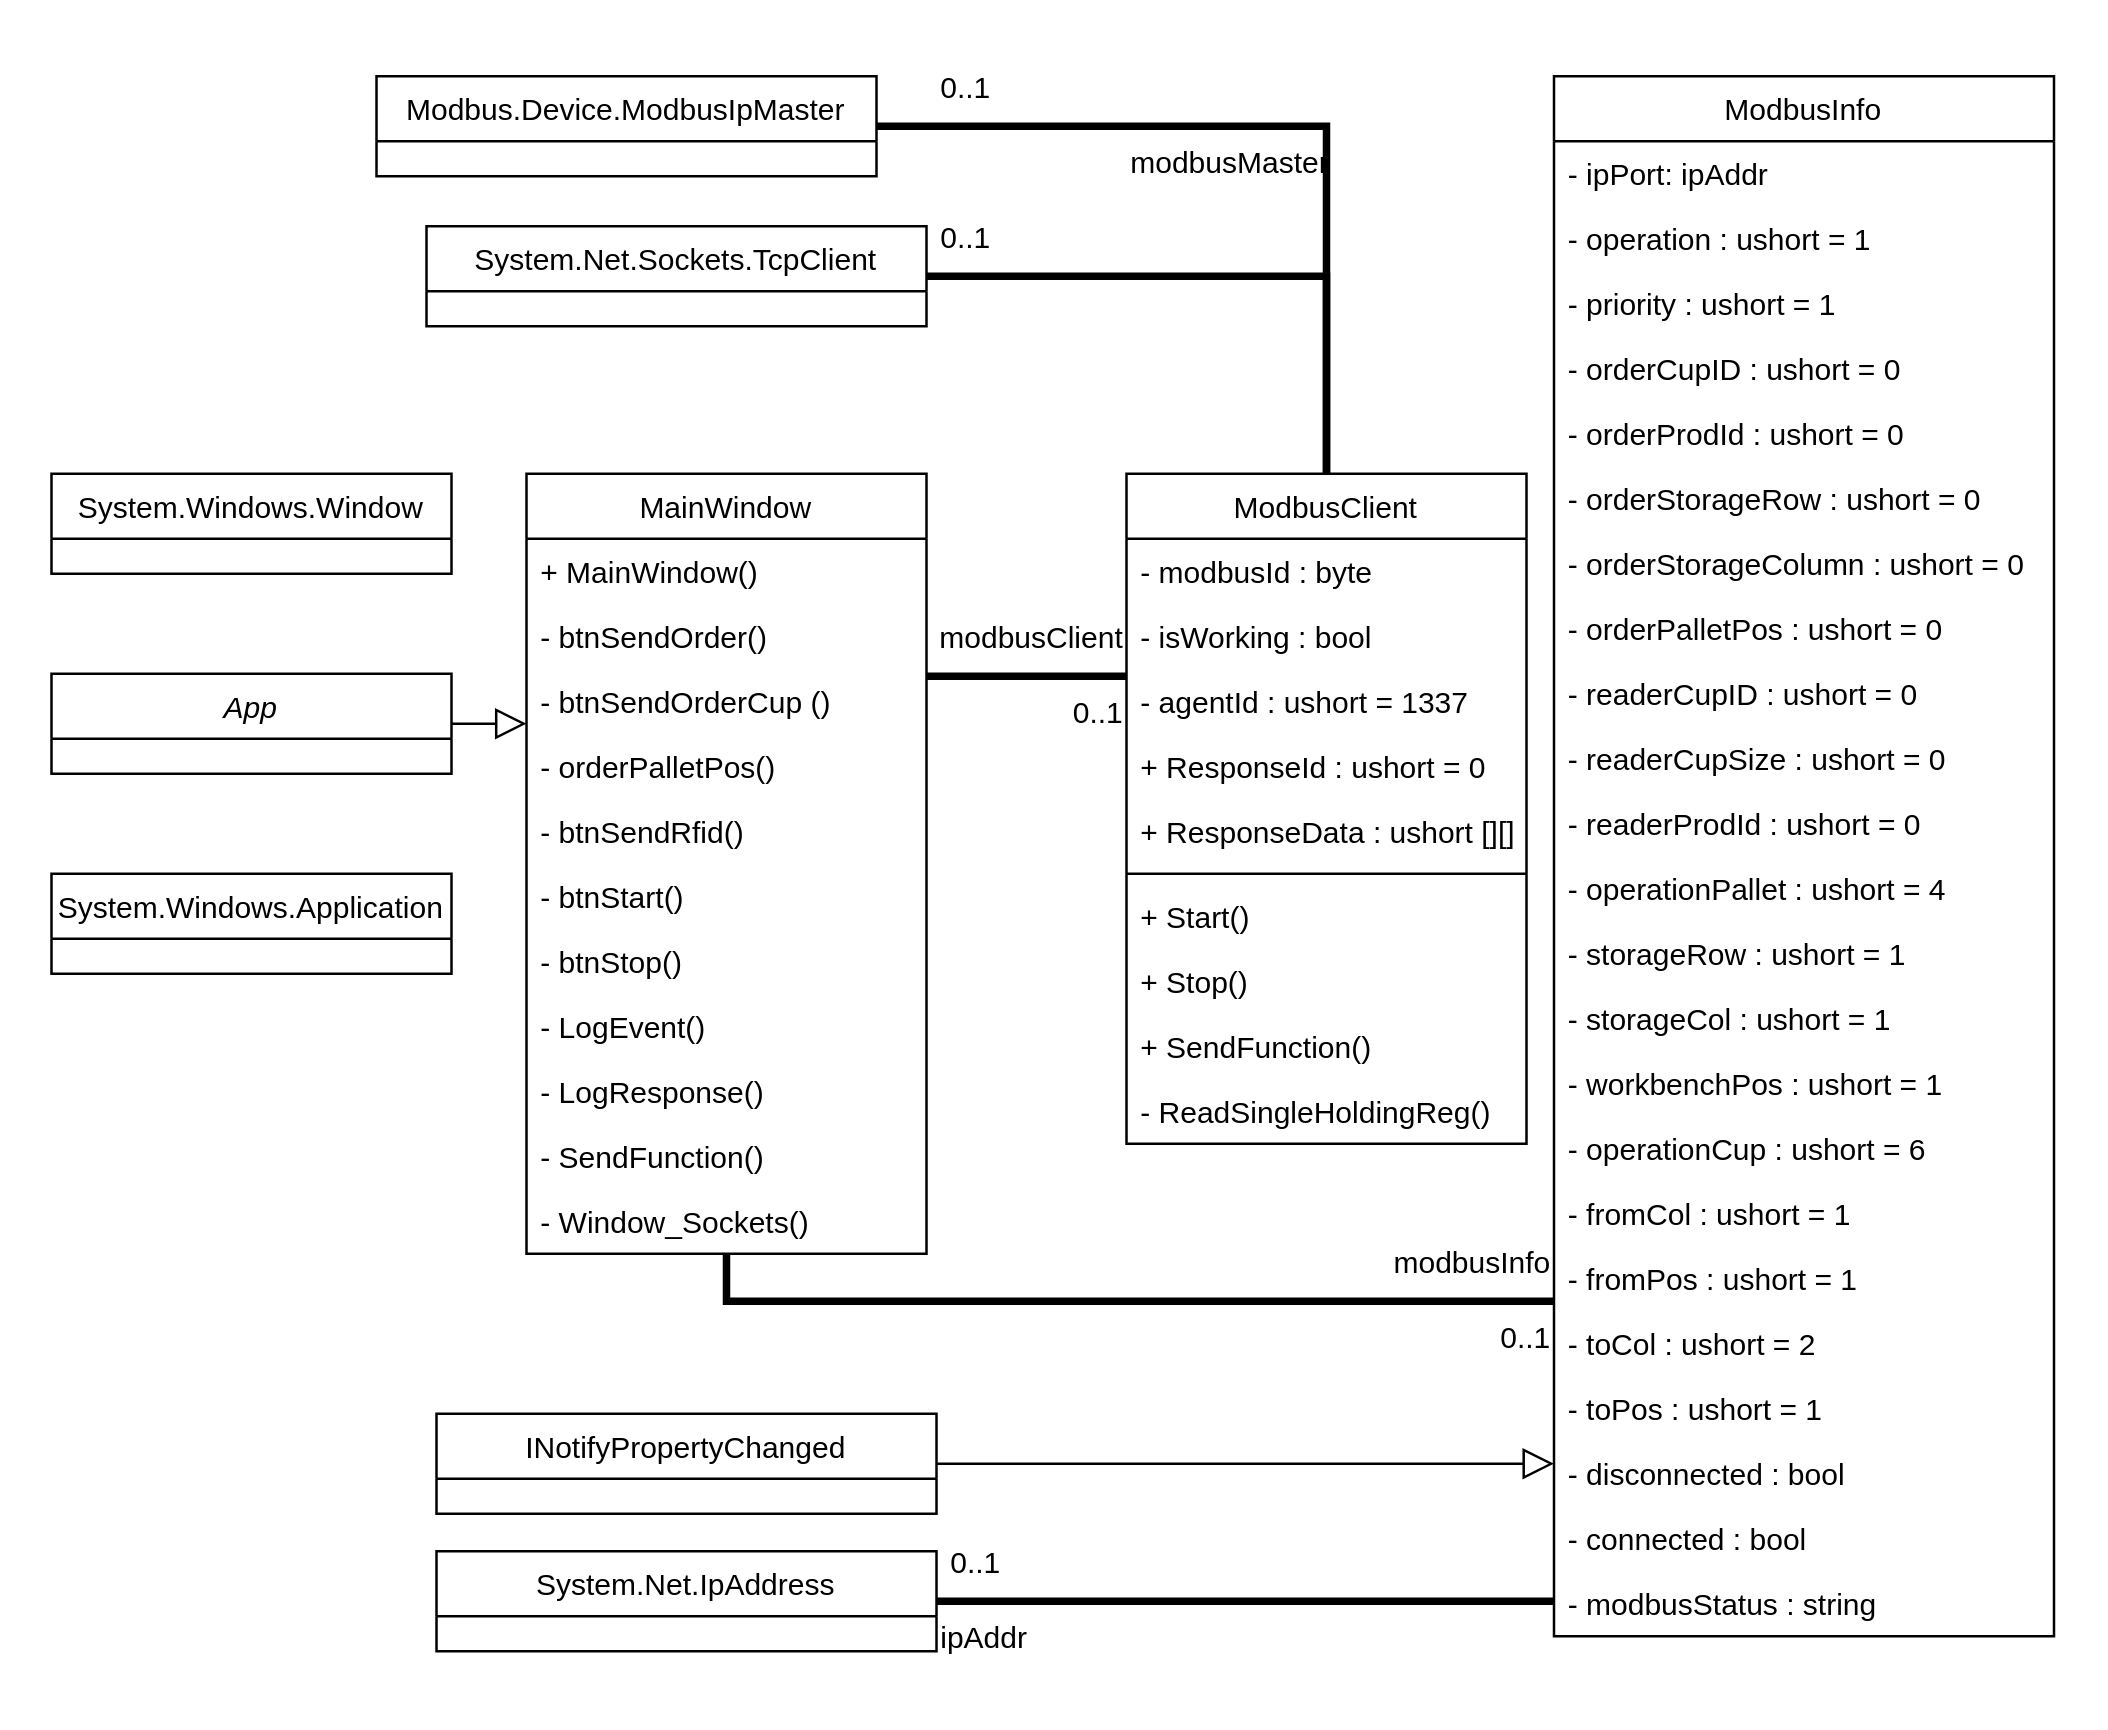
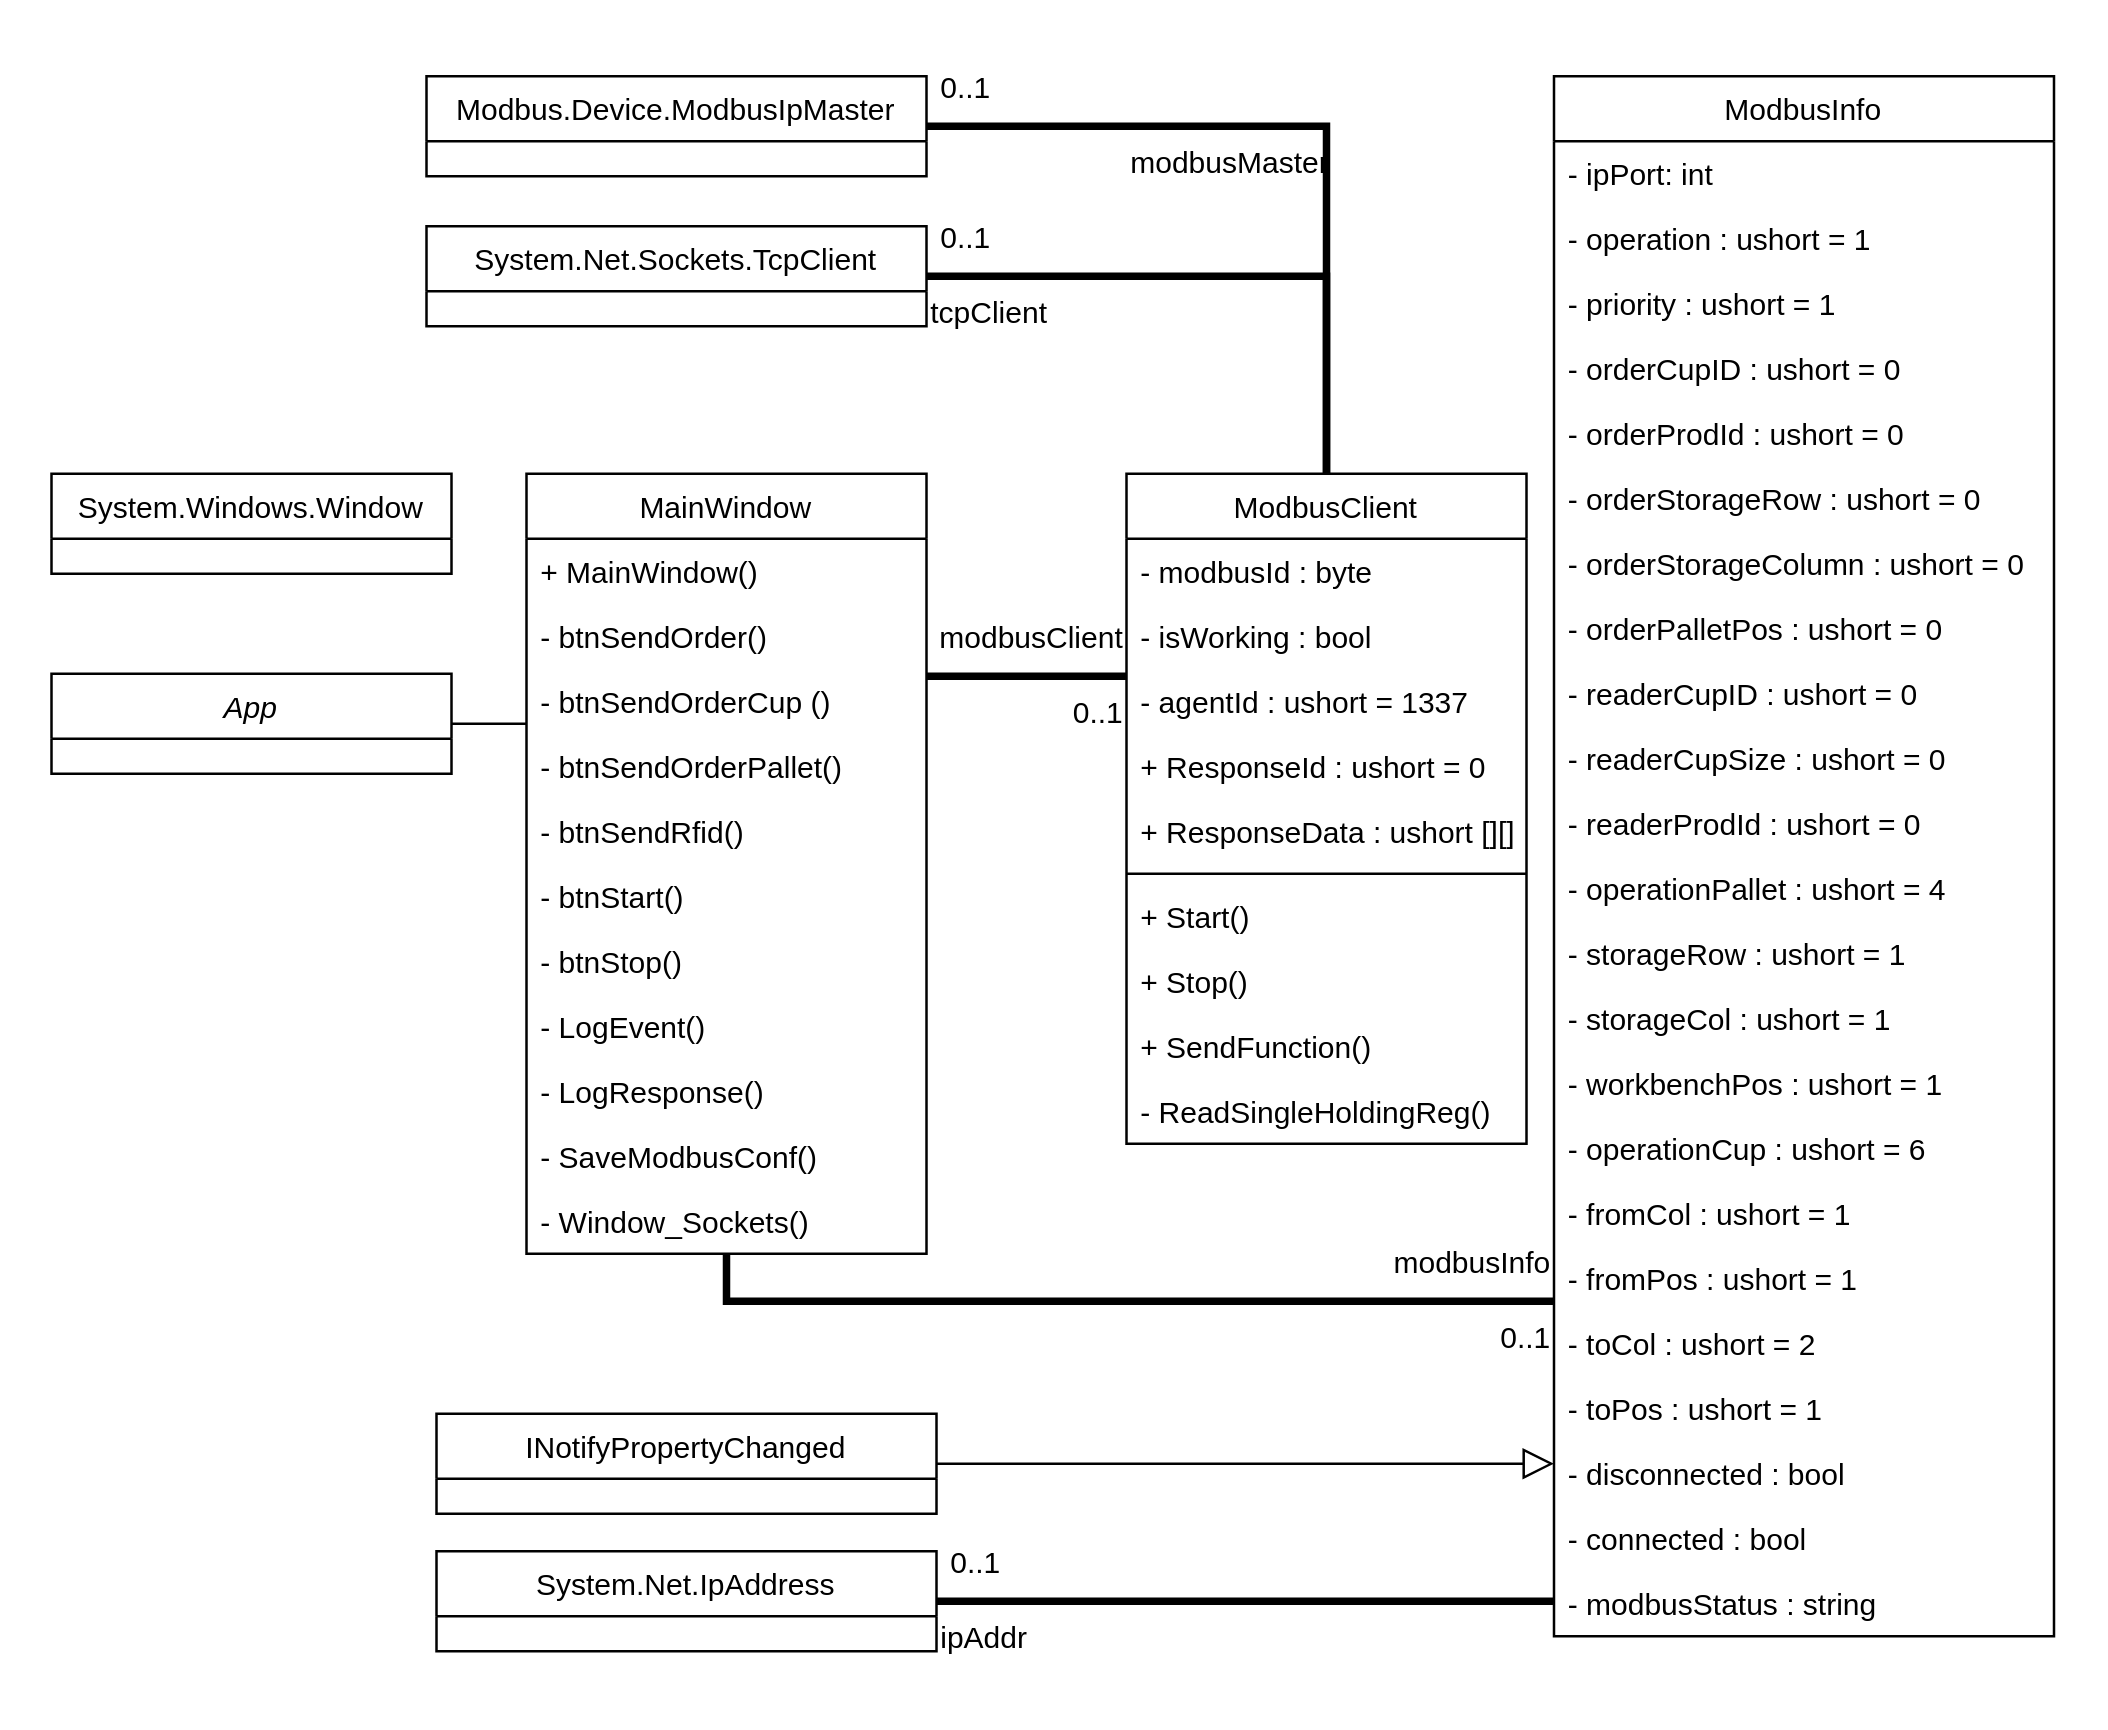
(626, 126) -> (676, 126)
(1682, 175) -> (1657, 175)
none -> (1014, 314)
(494, 724) -> (507, 724)
(680, 768) -> (713, 768)
(251, 924) -> none
(667, 1158) -> (687, 1158)
